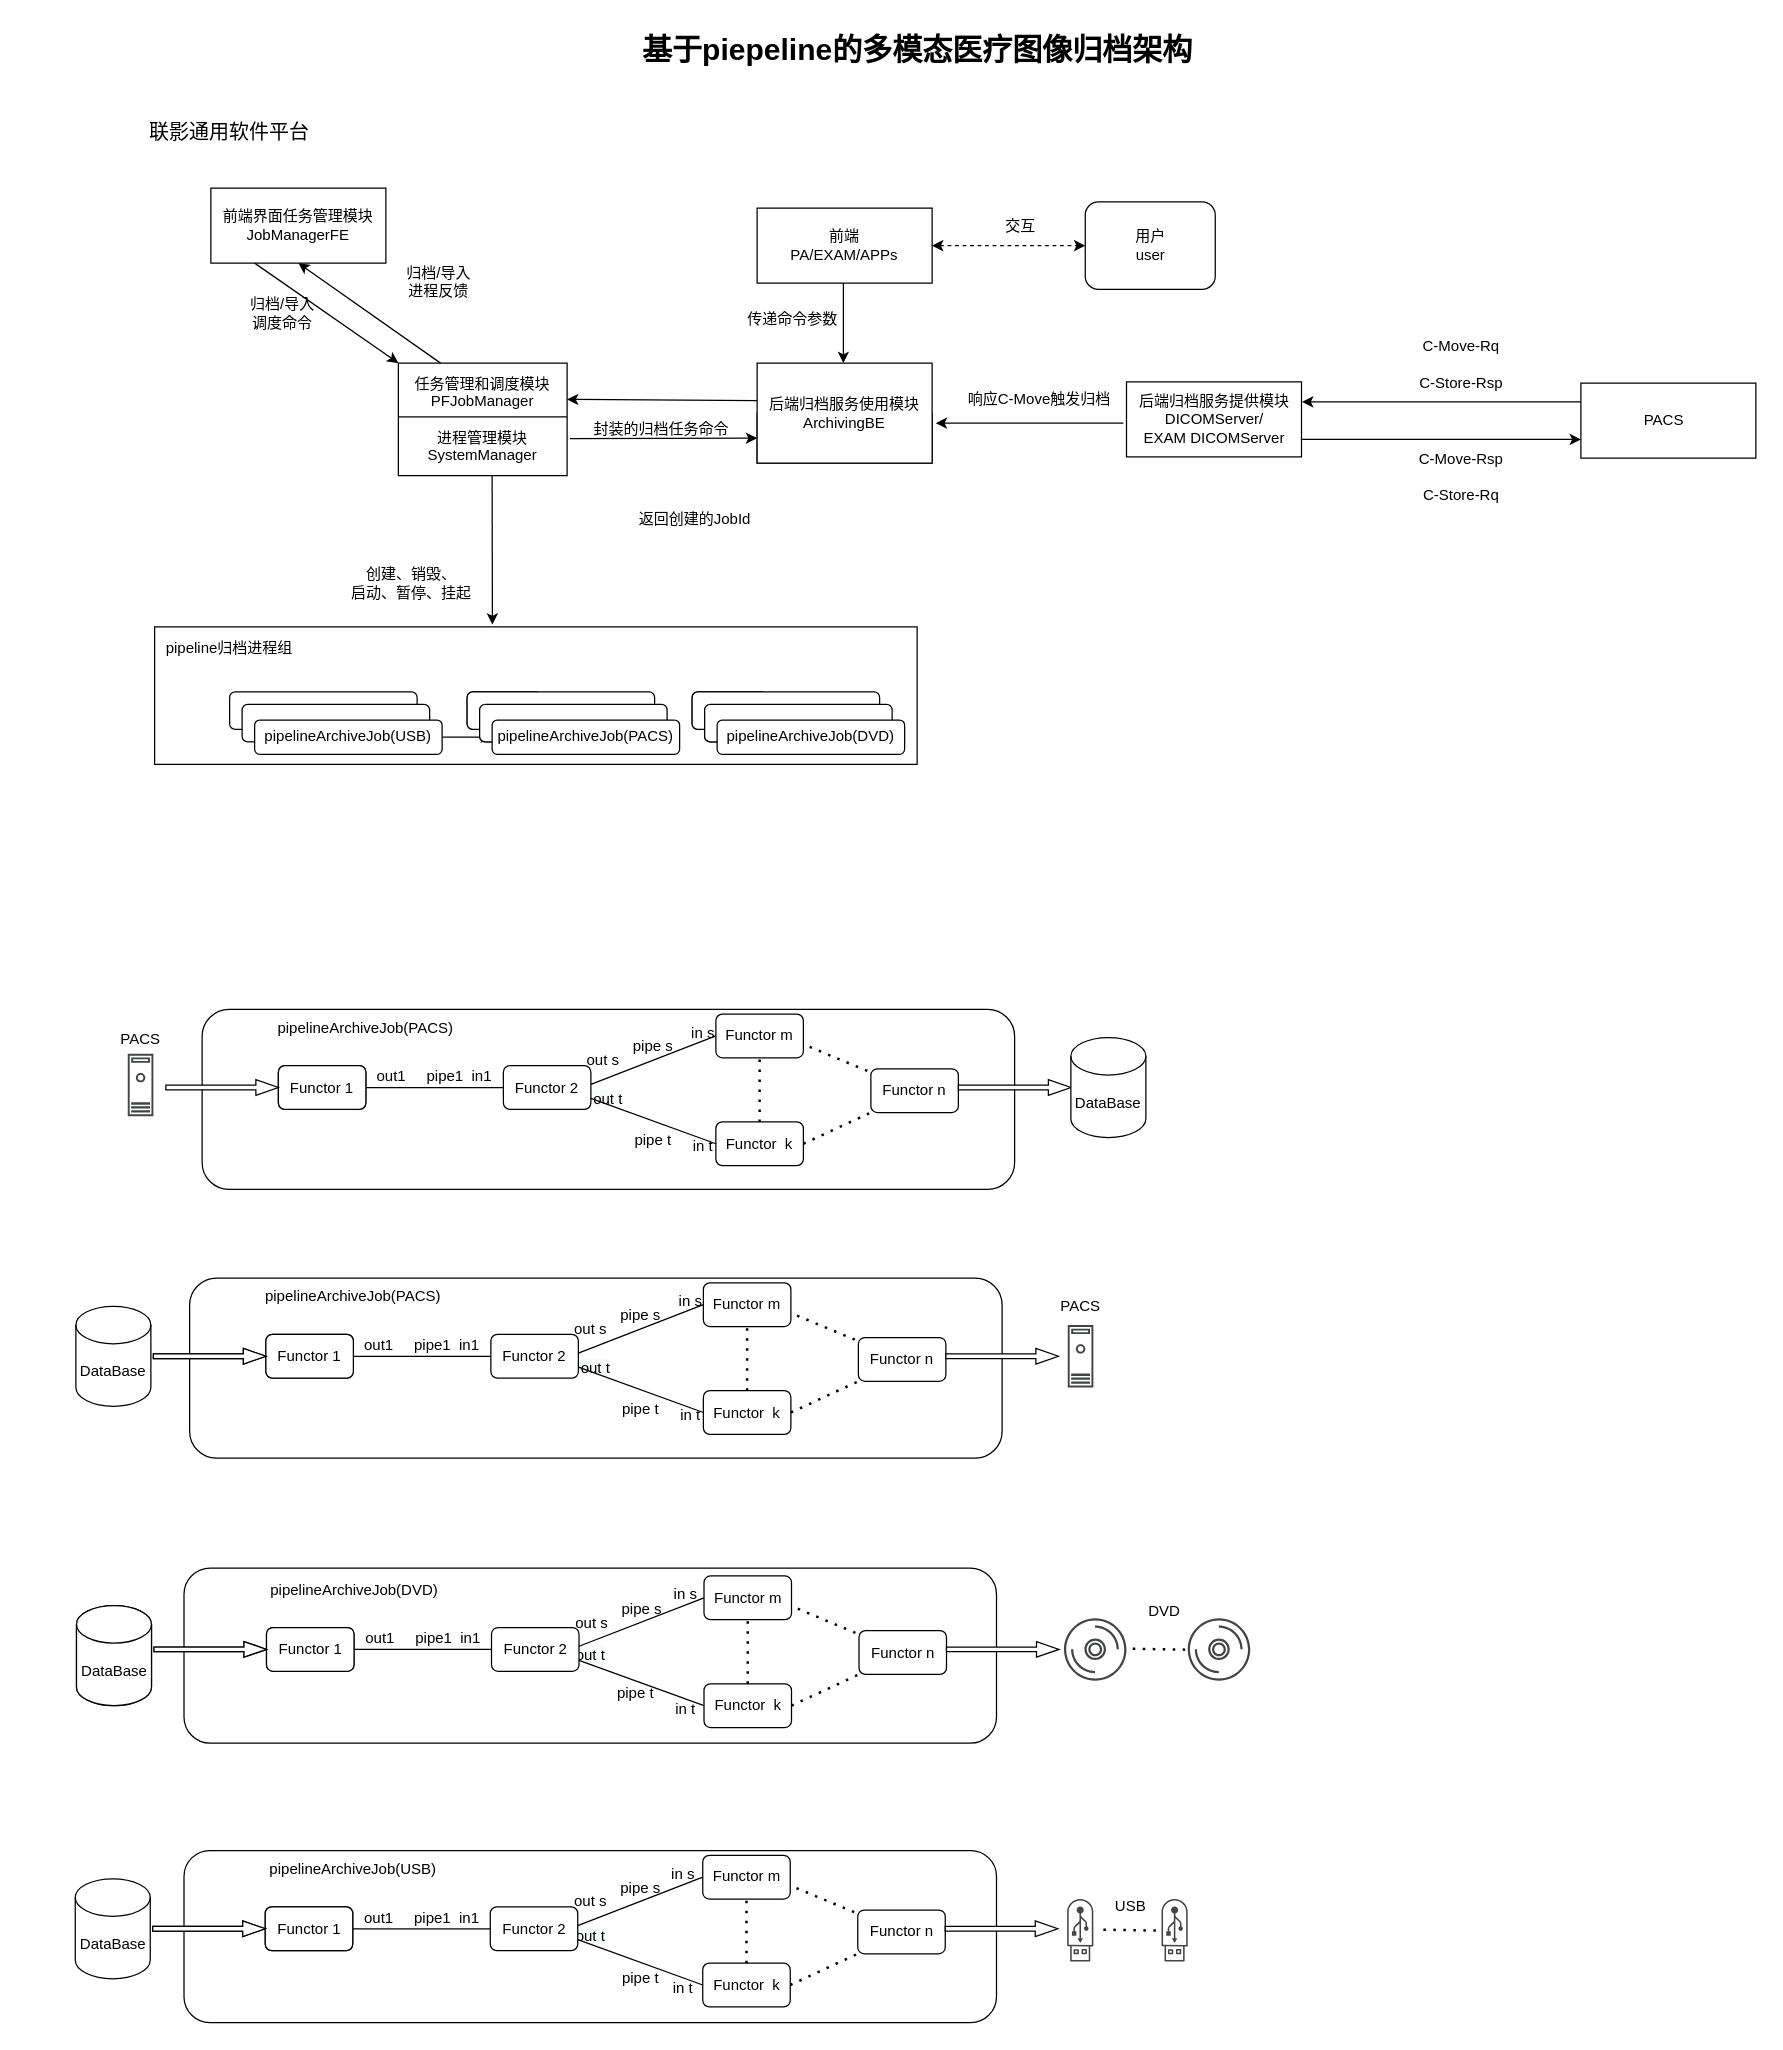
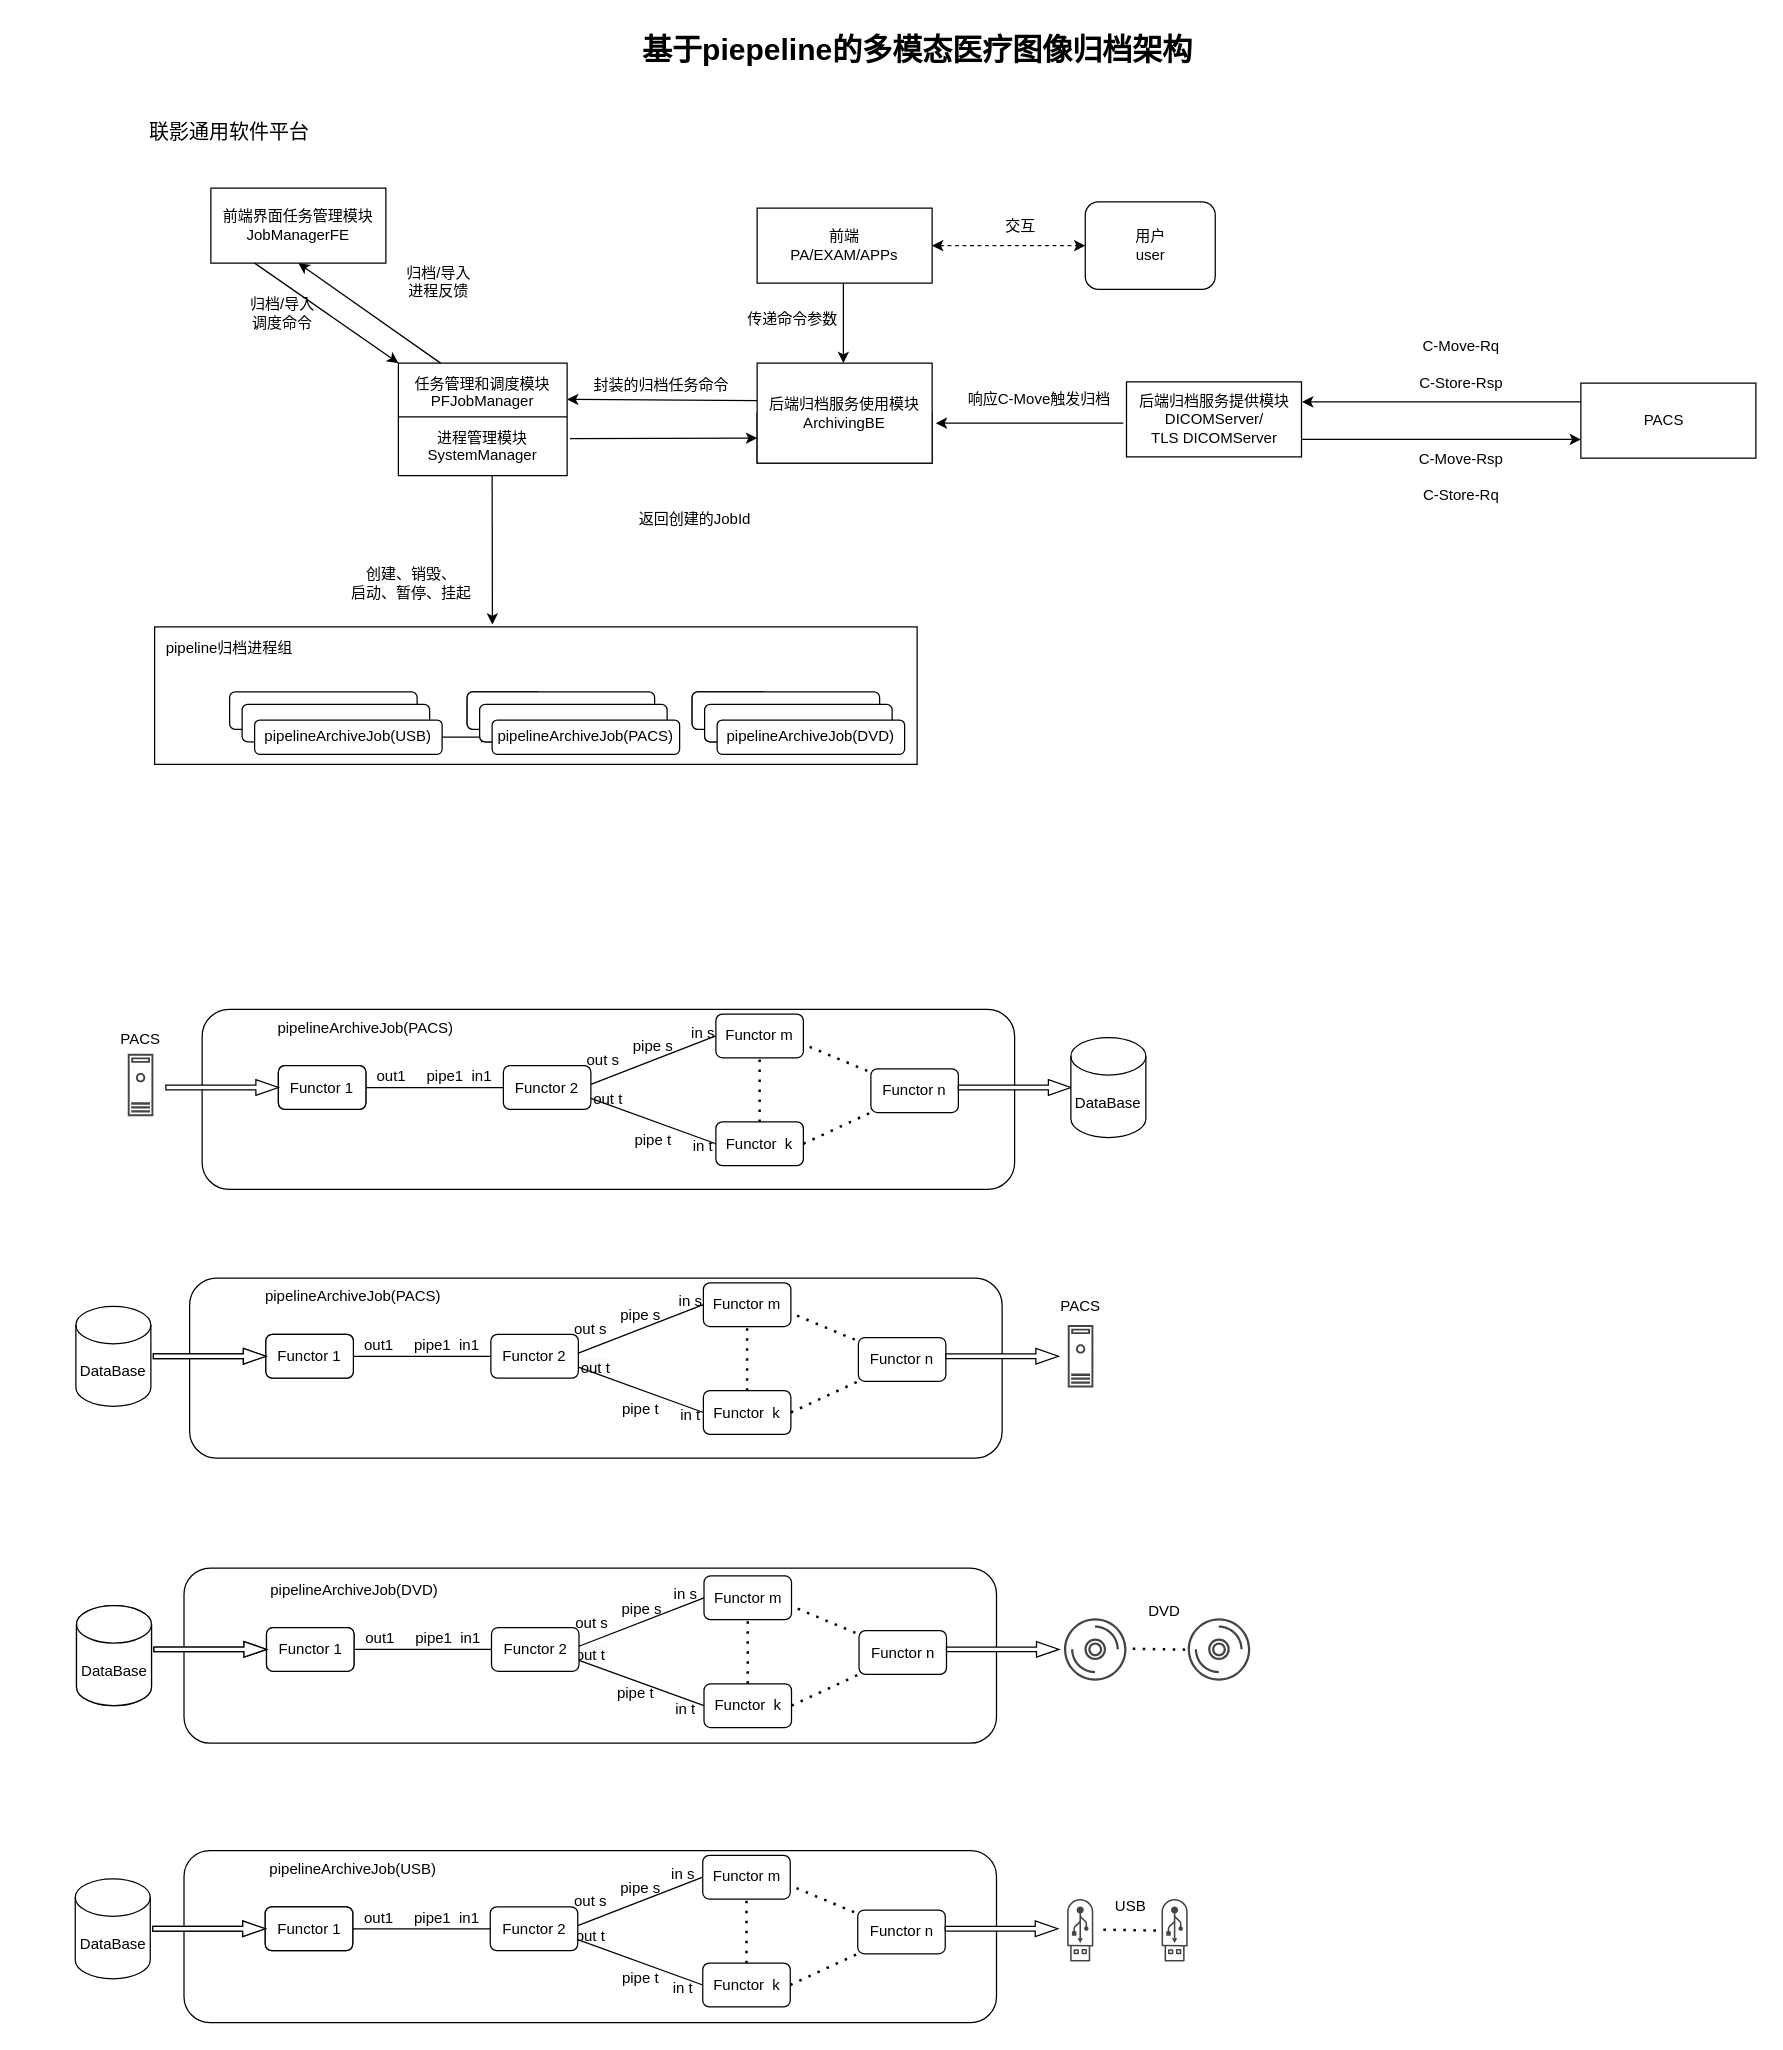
(1214, 419) -> (1214, 419)
(661, 429) -> (661, 385)
